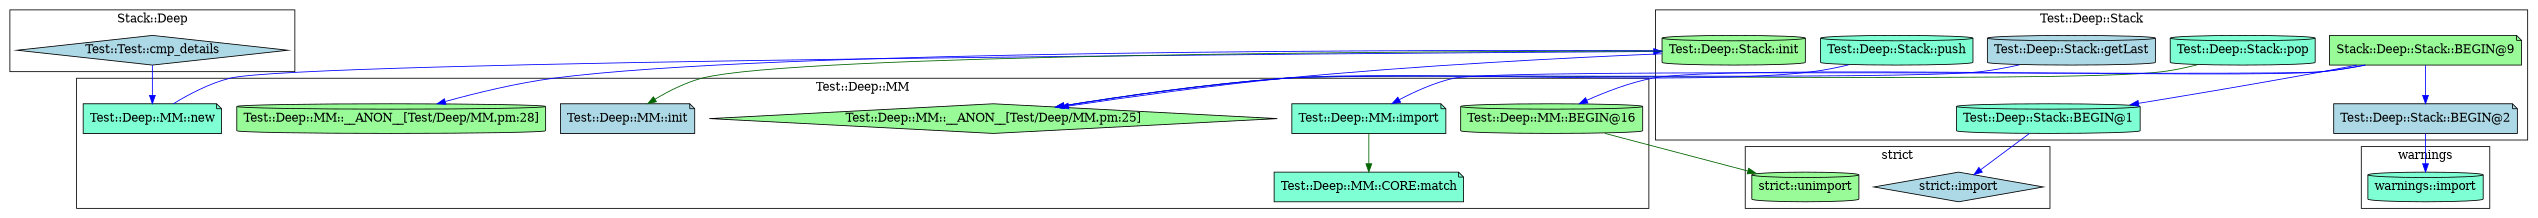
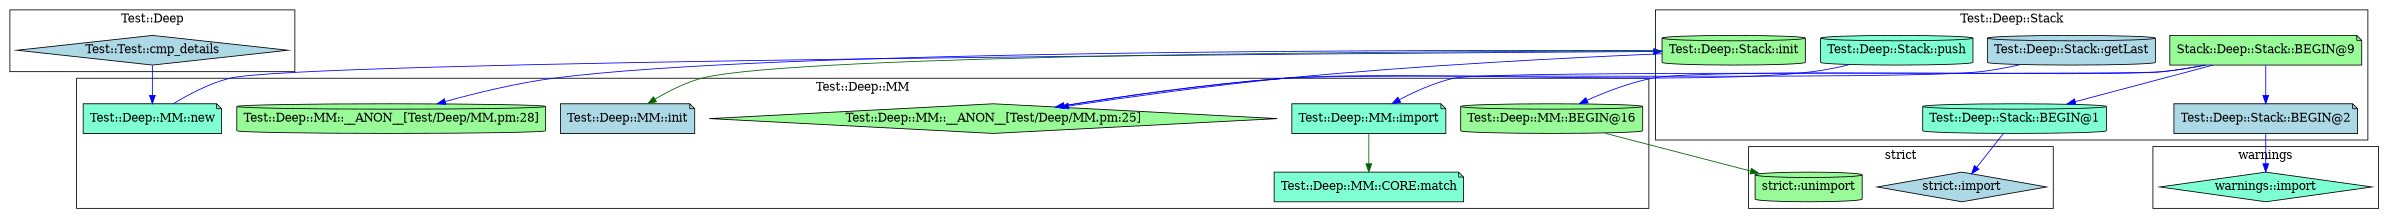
(152, 19) -> (152, 19)
(2243, 50) -> none
(2426, 187) -> (2266, 187)
